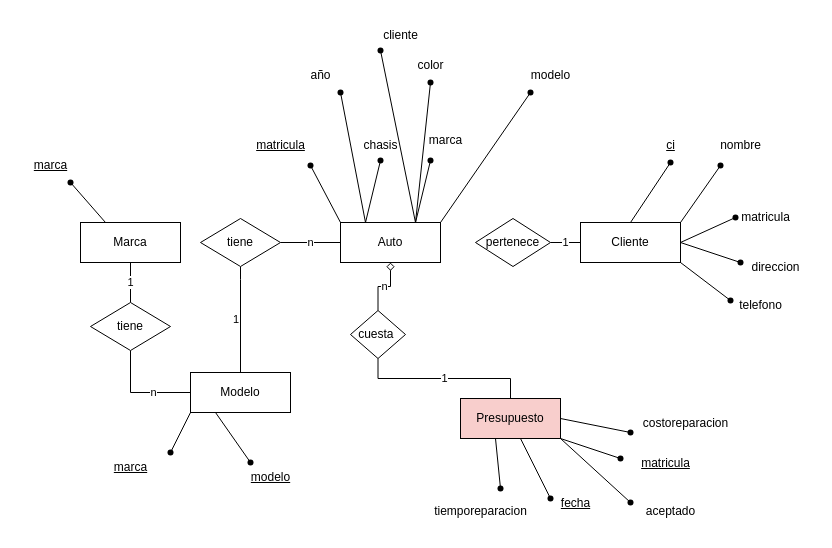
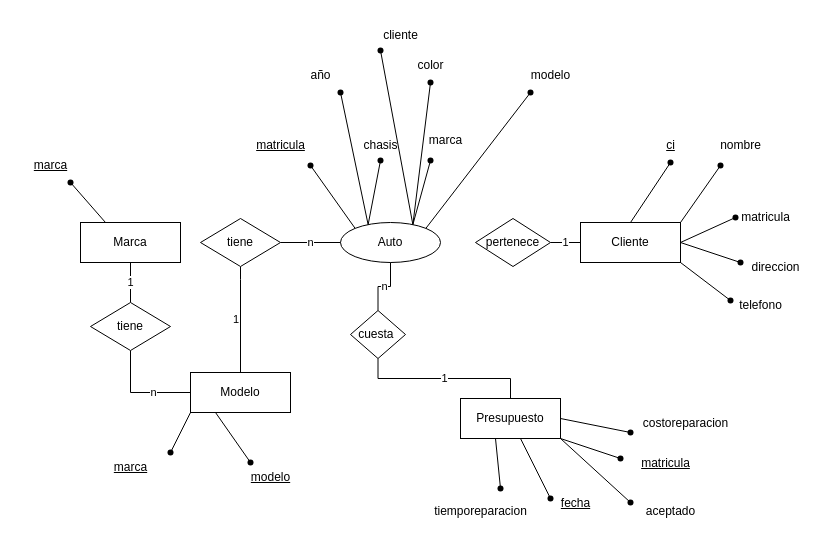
(391, 243) -> (391, 243)
(391, 271) -> (391, 267)
(511, 419) -> (511, 419)
